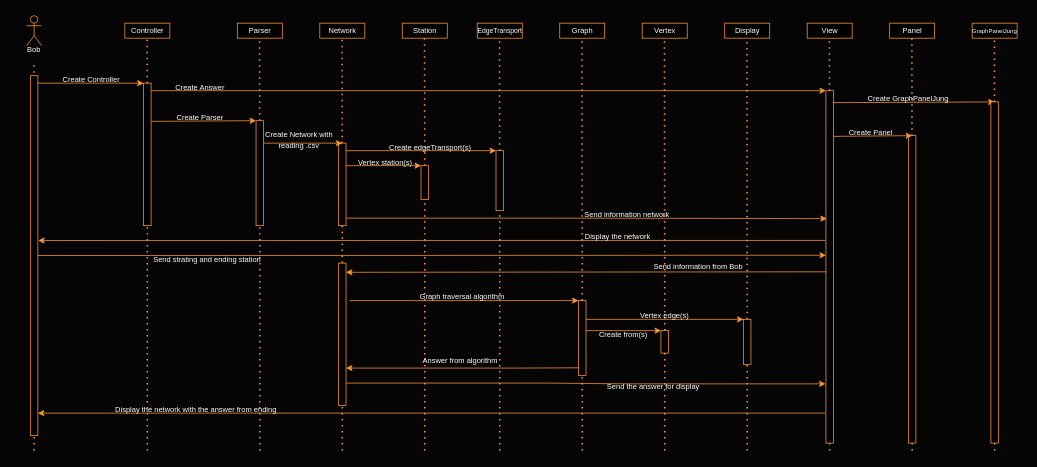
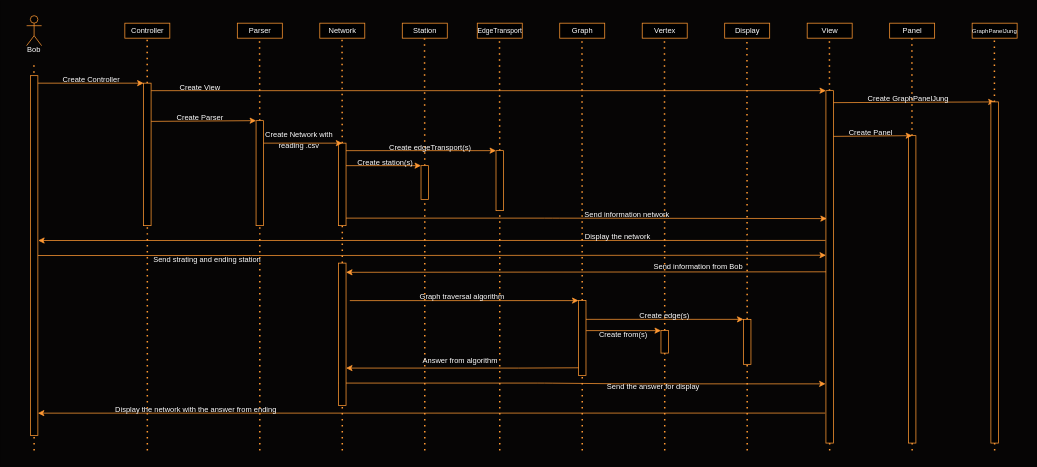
(200, 87) -> (200, 87)
(386, 162) -> (386, 162)
(665, 315) -> (665, 315)
